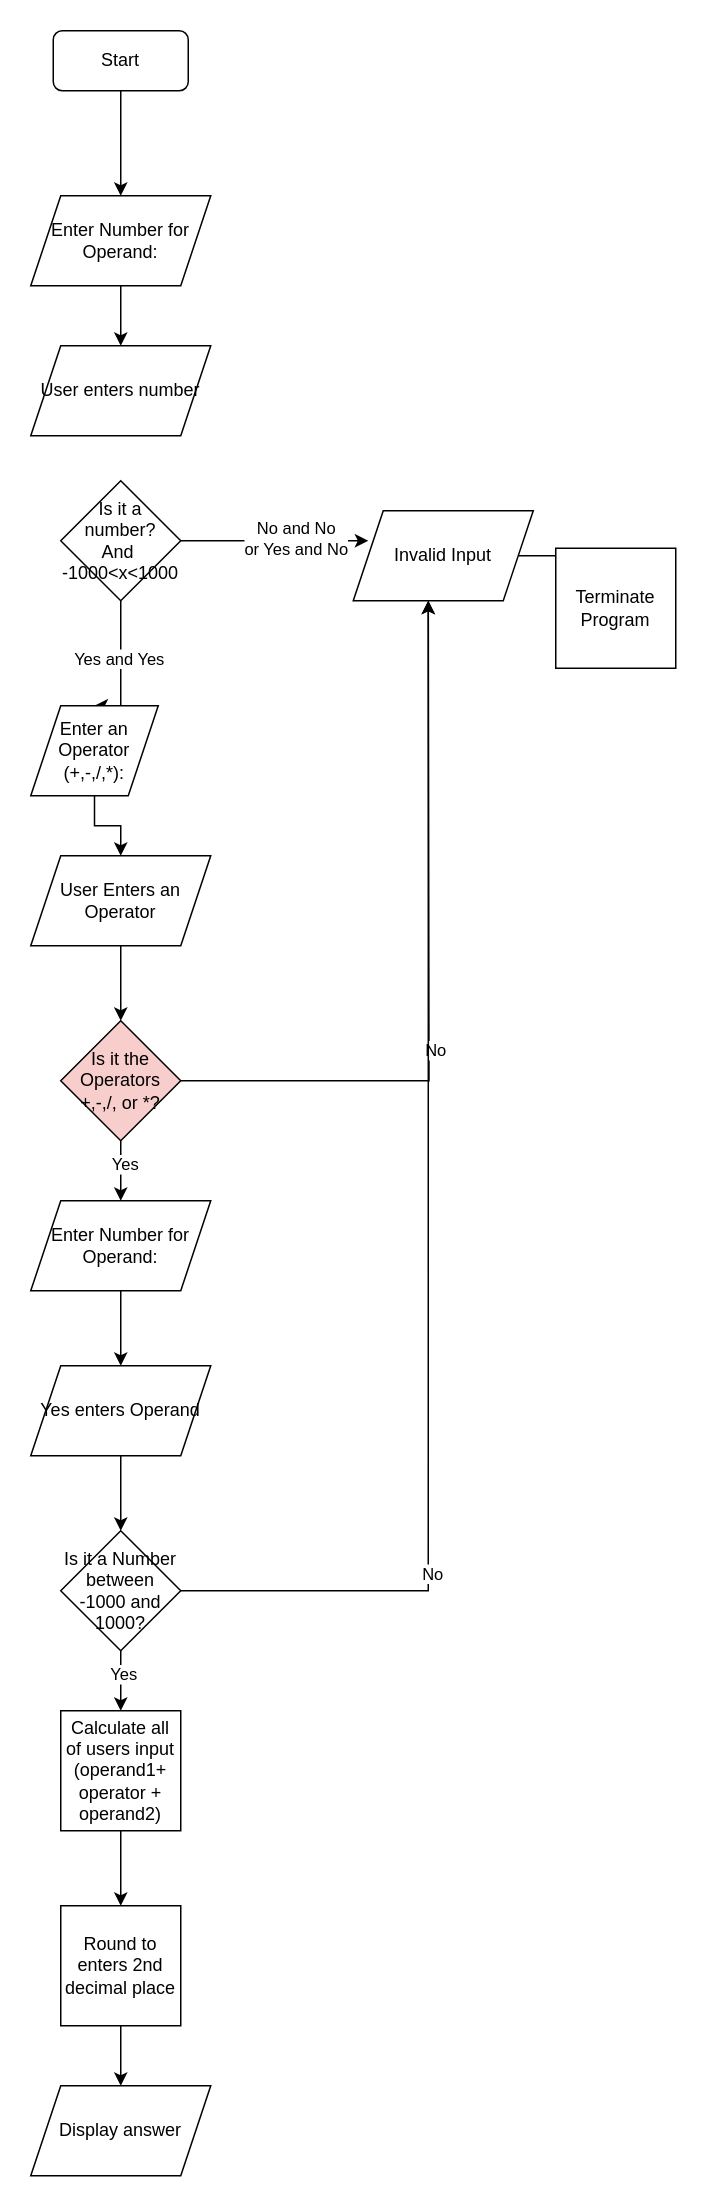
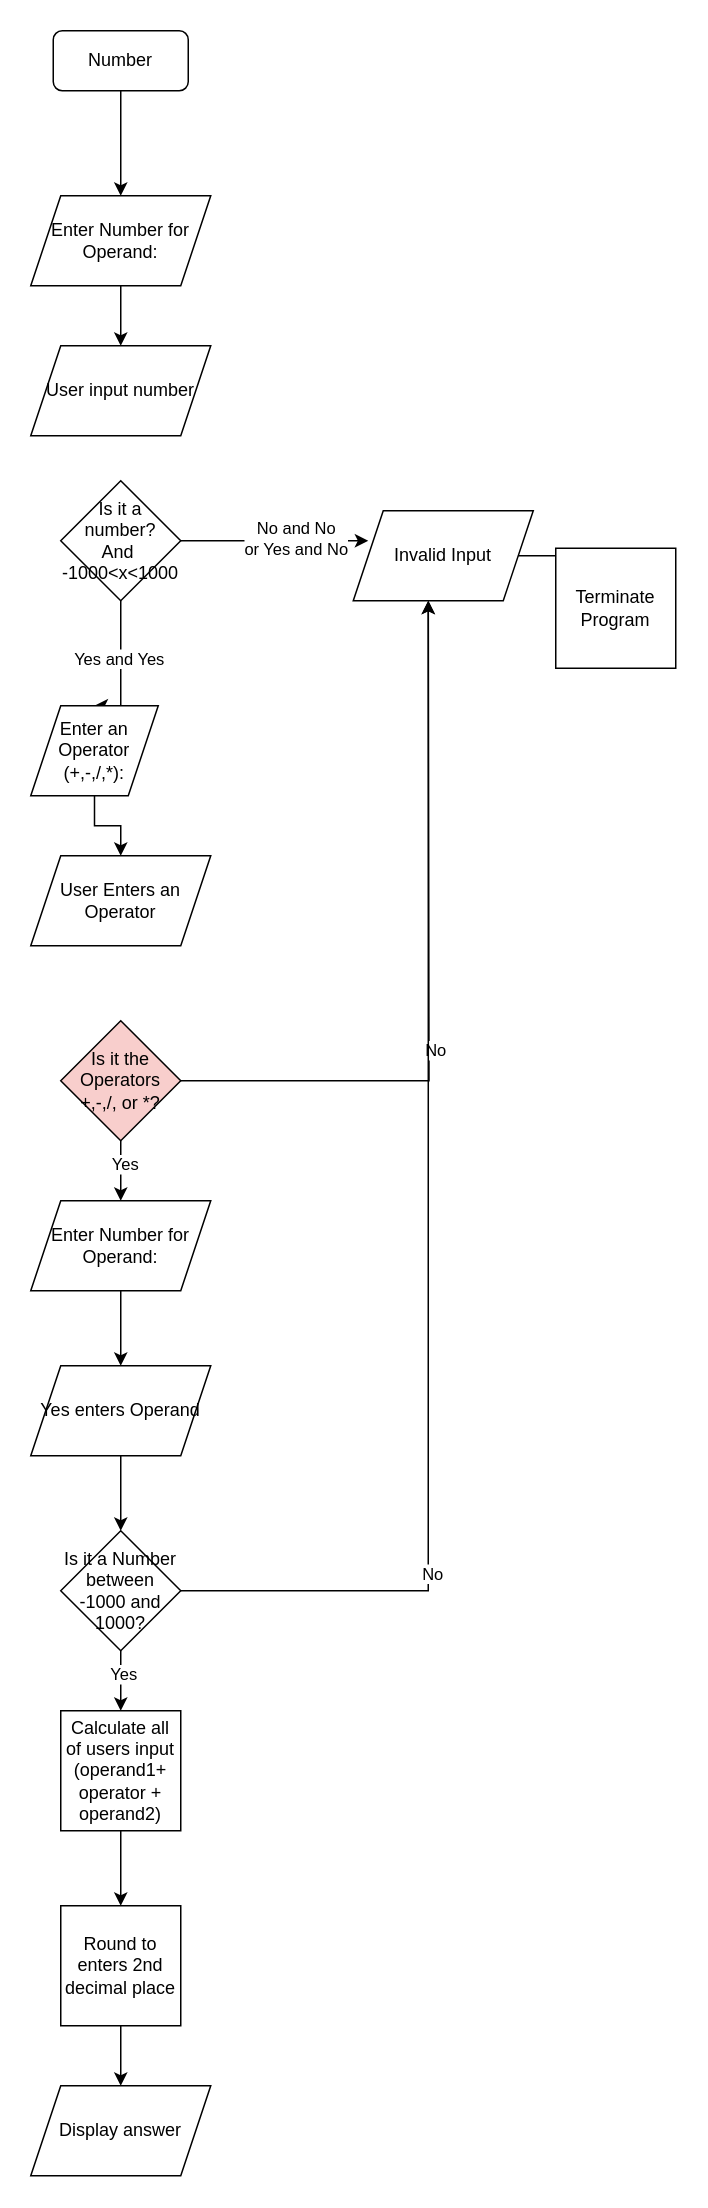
(121, 61) -> (121, 61)
(121, 391) -> (121, 391)
(121, 978) -> none
